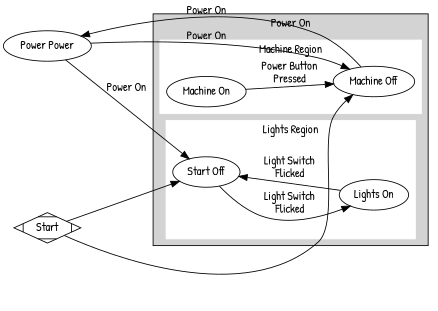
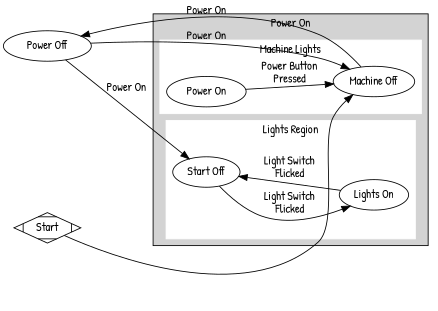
(47, 46) -> (47, 46)
(291, 50) -> (291, 50)
(206, 92) -> (206, 92)
(119, 203) -> none
